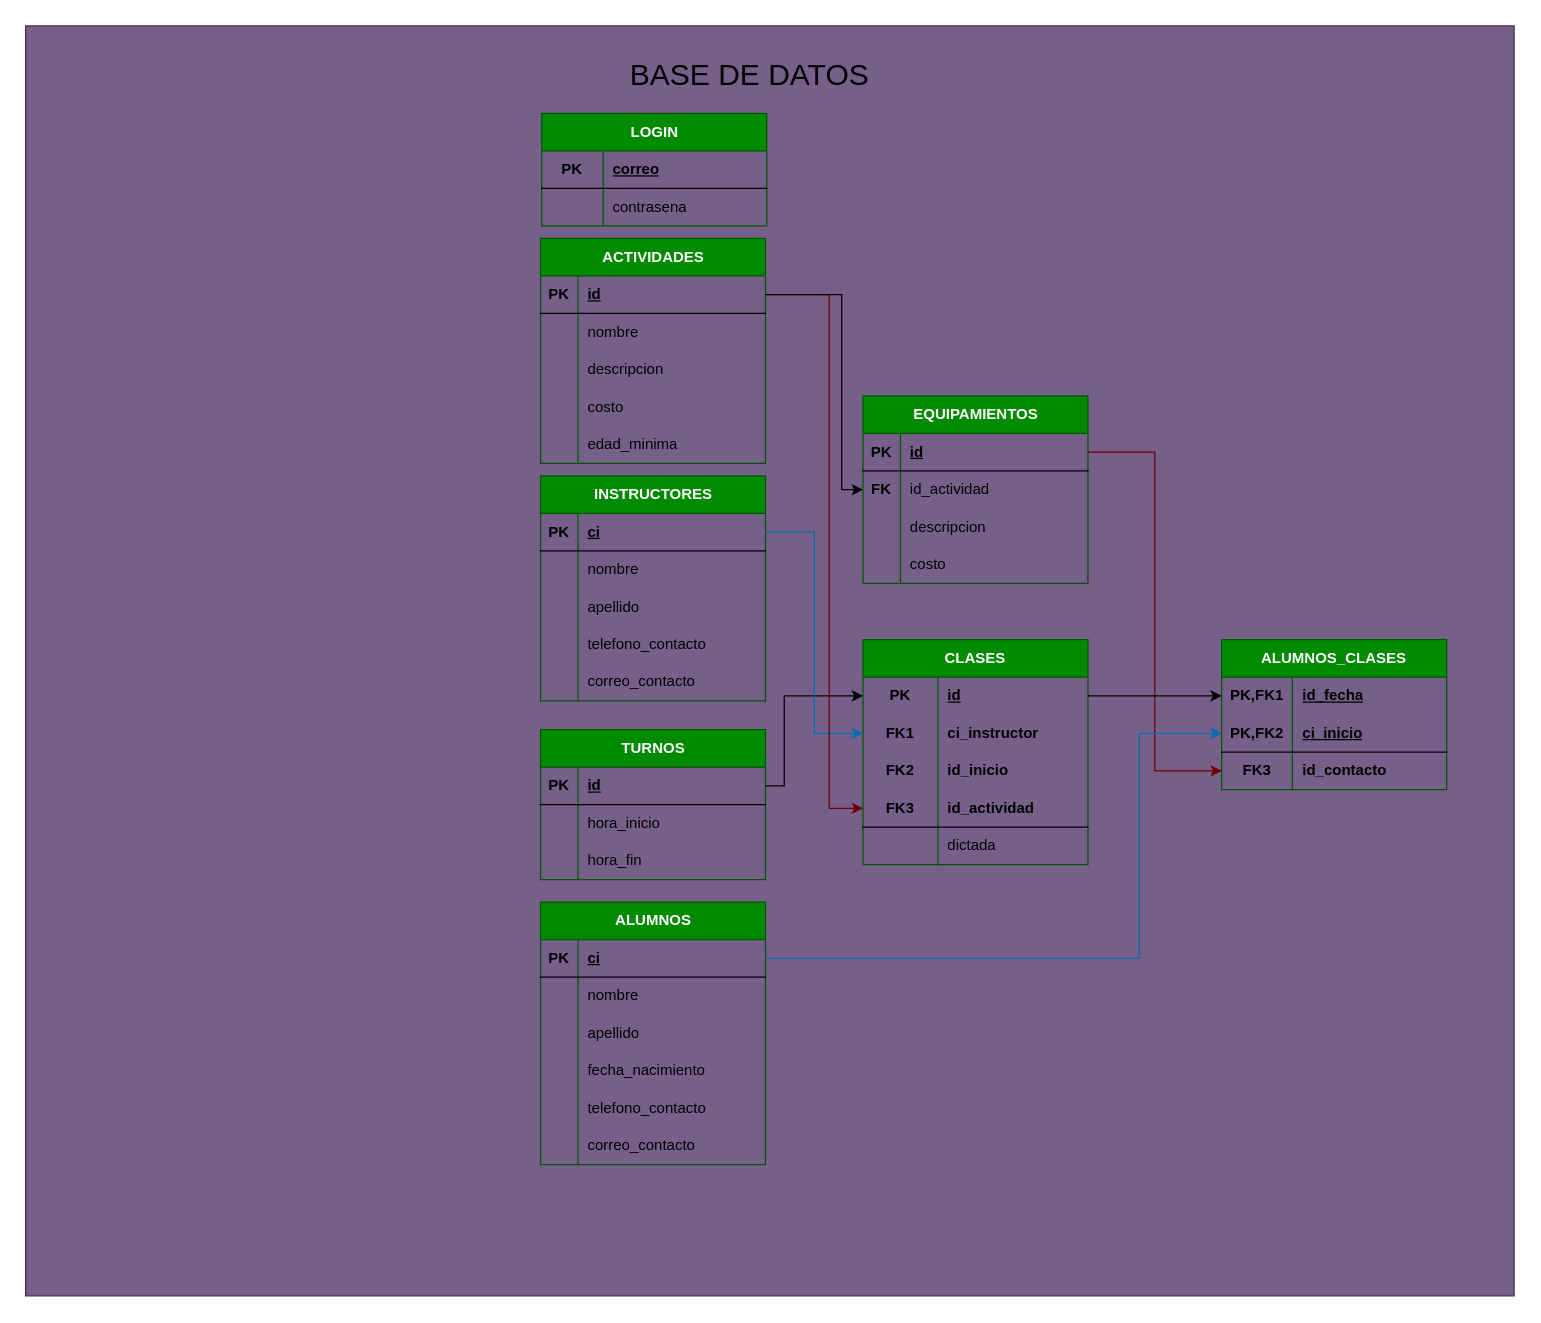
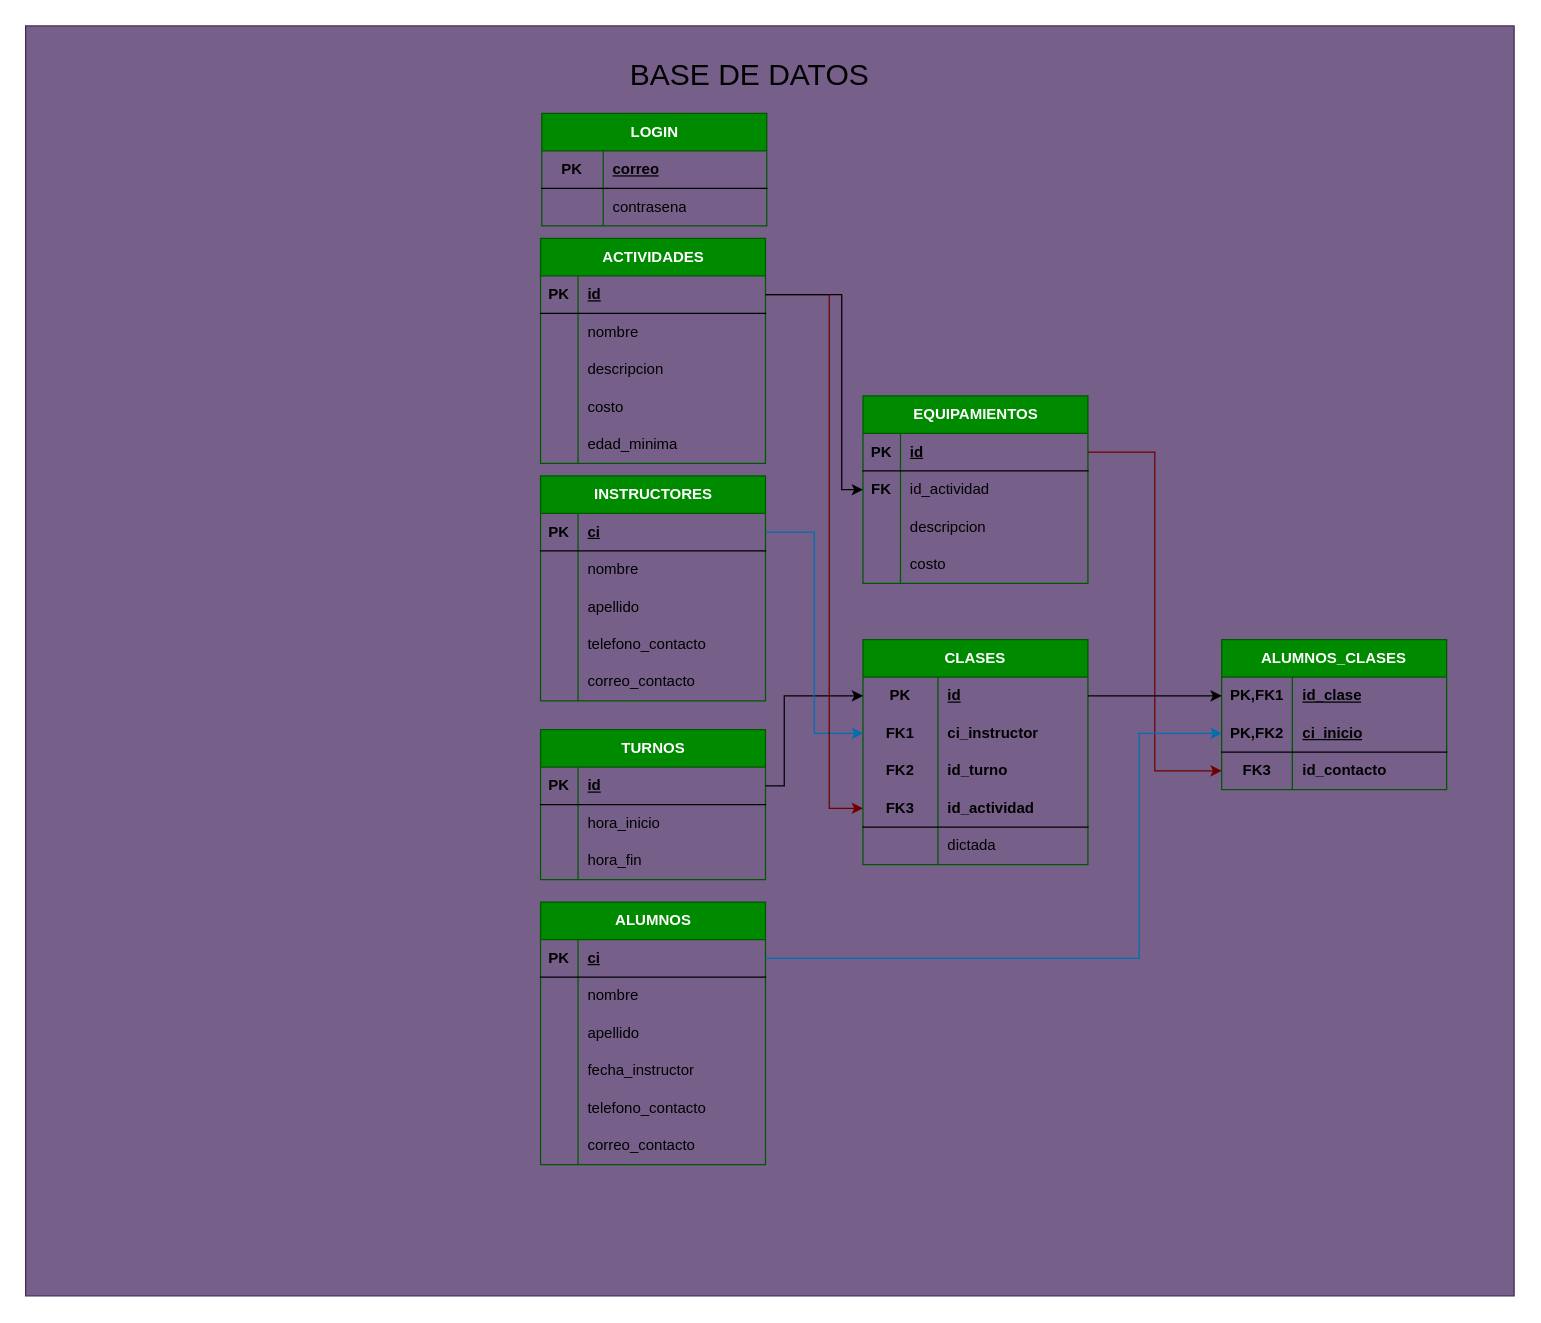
(1335, 696) -> (1333, 696)
(978, 771) -> (980, 771)
(651, 1071) -> (653, 1071)
